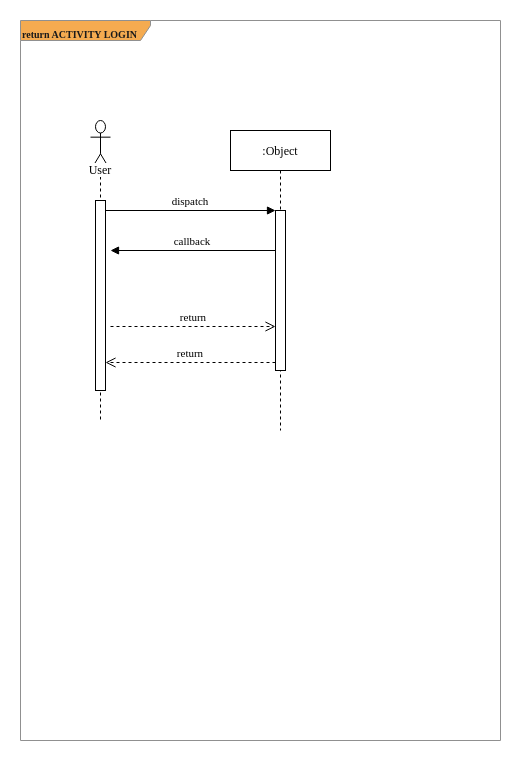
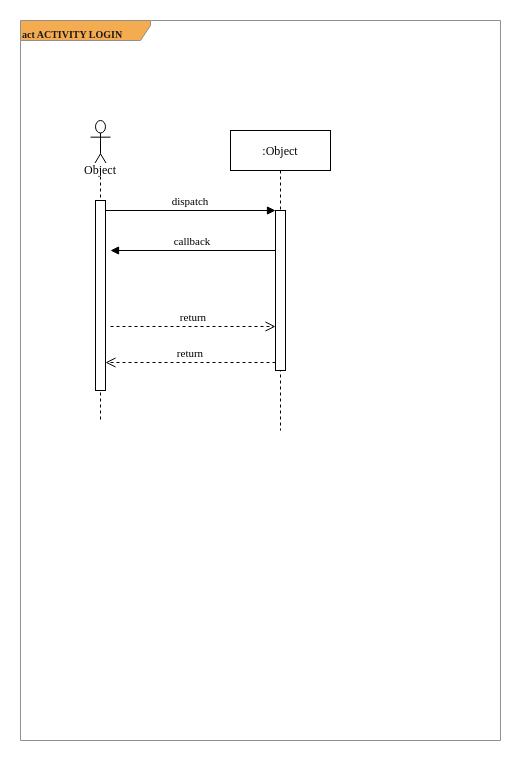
(87, 31) -> (87, 31)
(101, 178) -> (101, 185)
